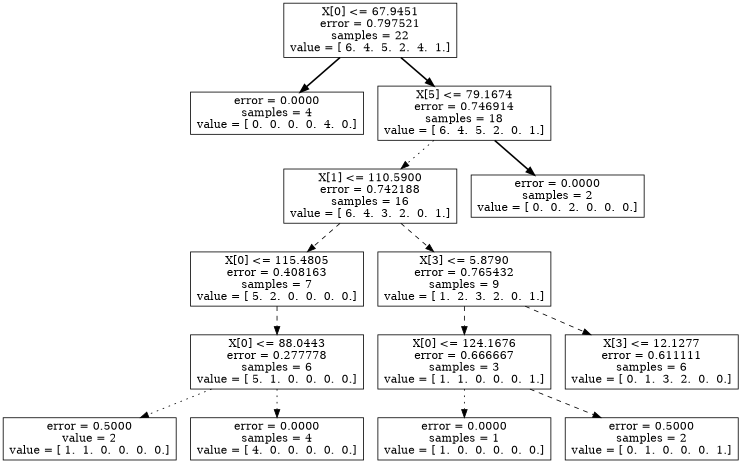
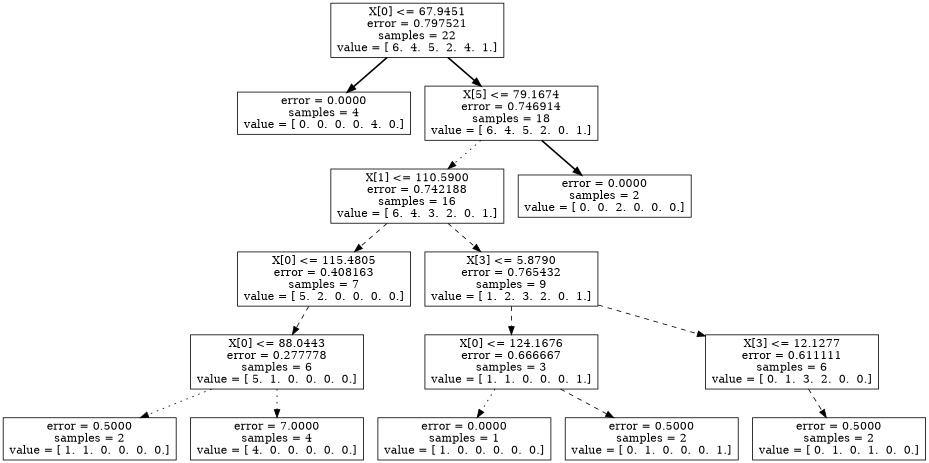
(90, 439) -> (90, 439)
(277, 439) -> (277, 439)
none -> (839, 439)
